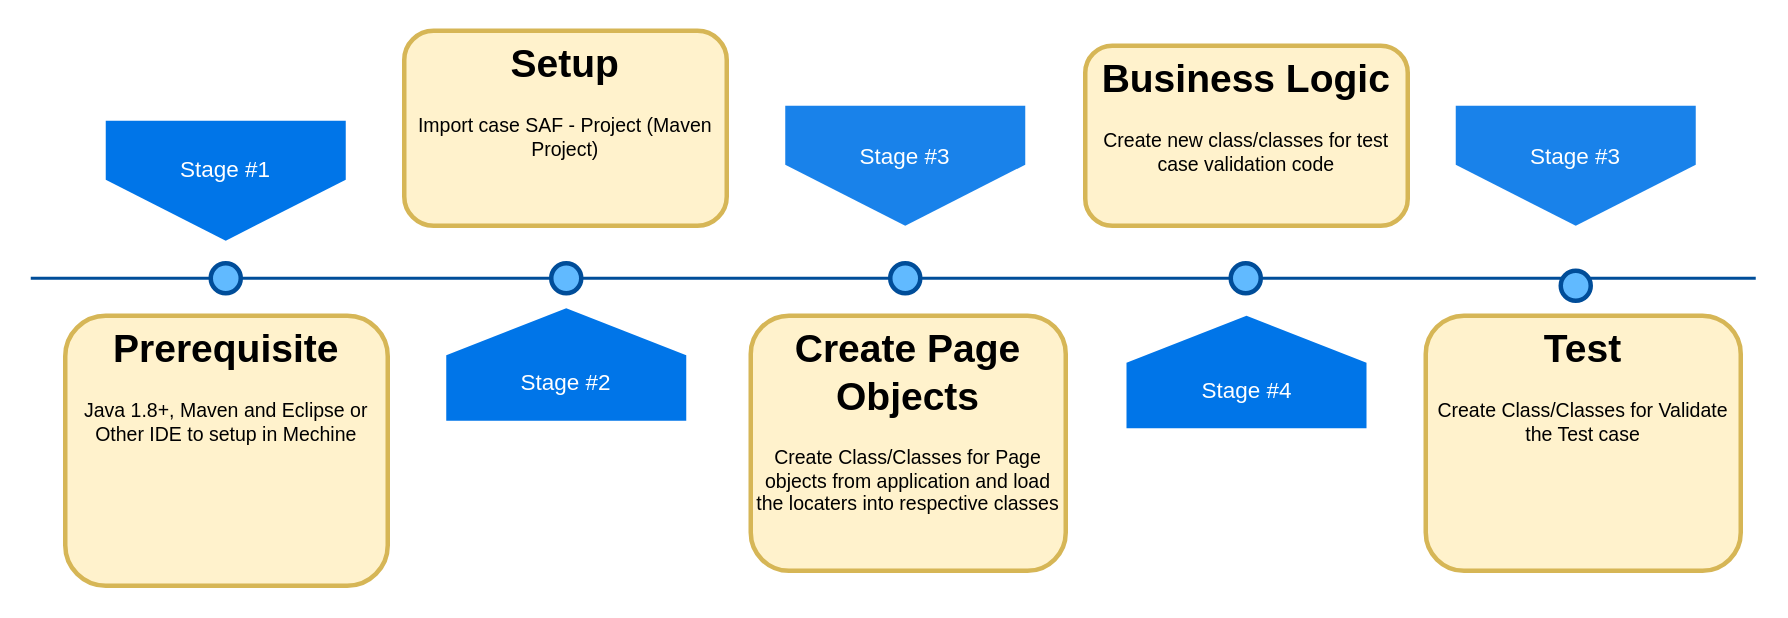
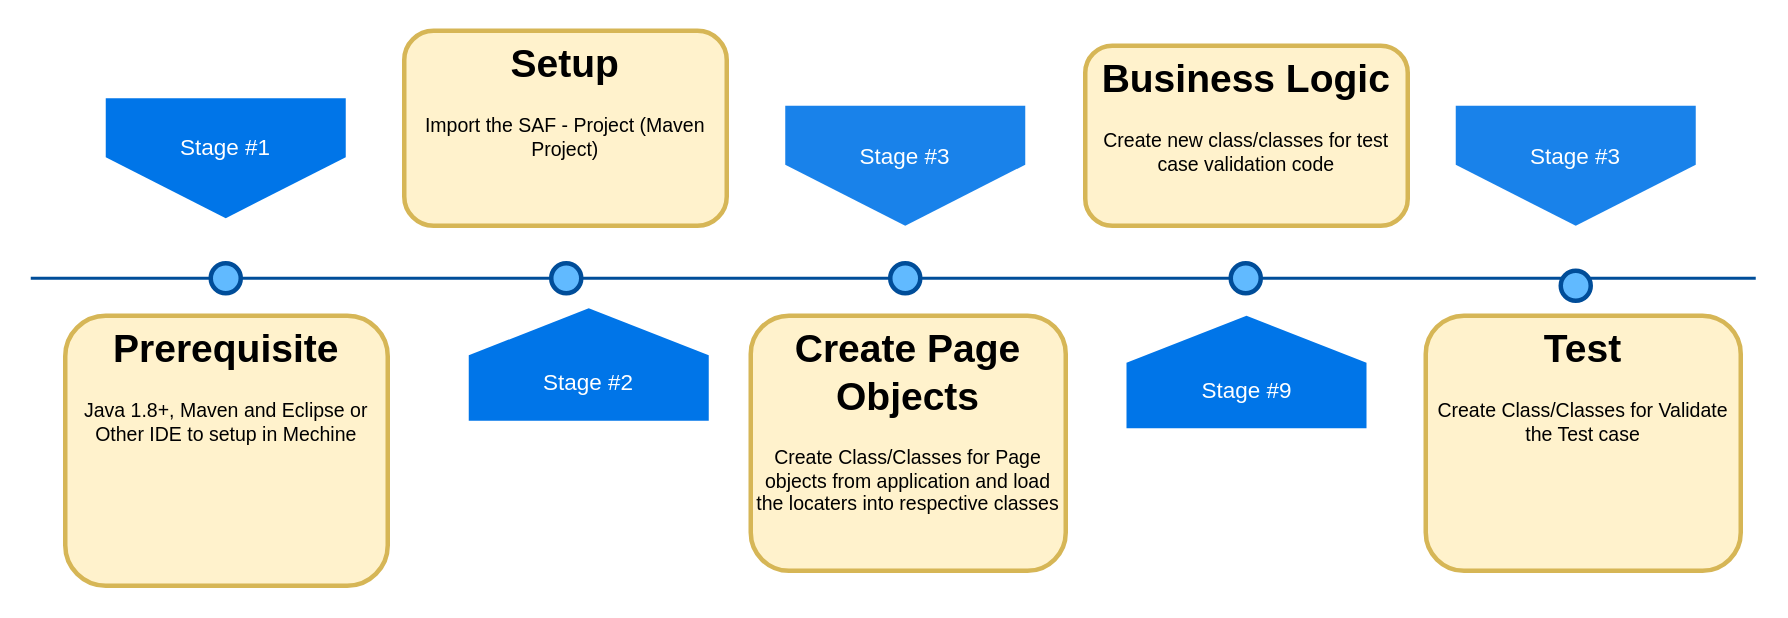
(566, 51) -> (566, 51)
(226, 181) -> (226, 158)
(566, 365) -> (589, 365)
(1247, 404) -> (1247, 404)
